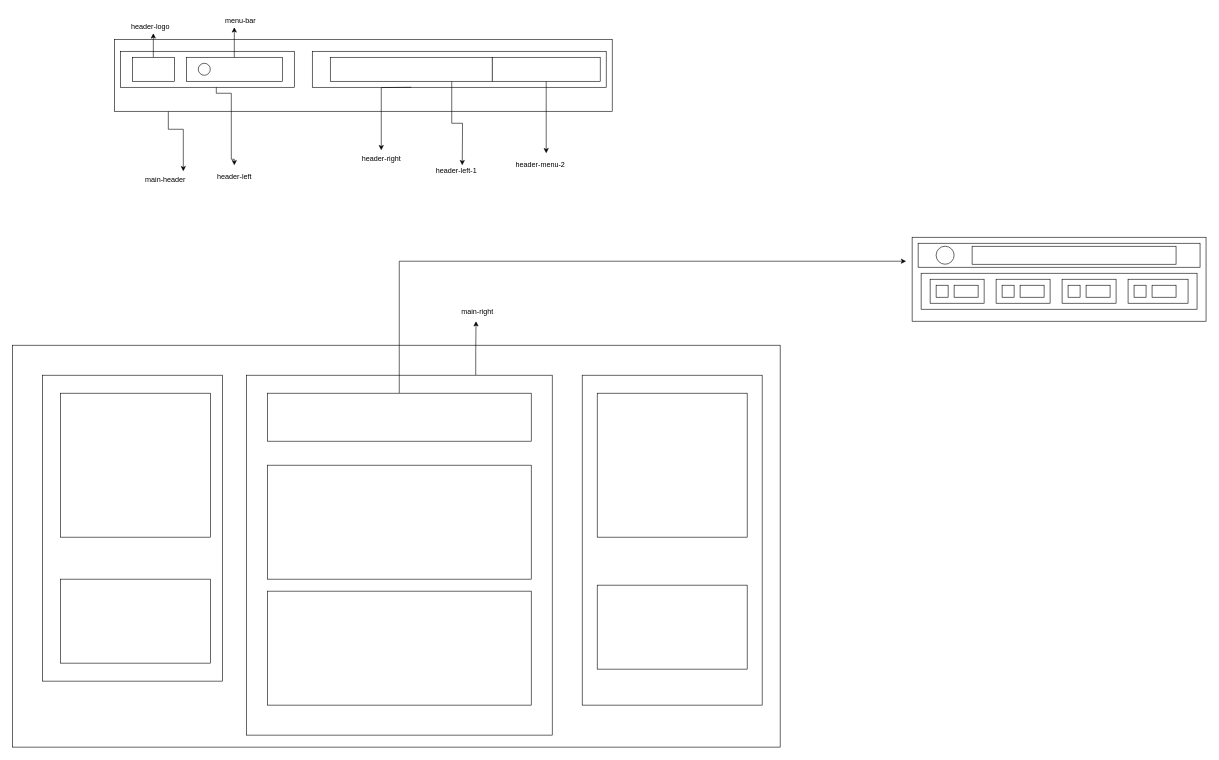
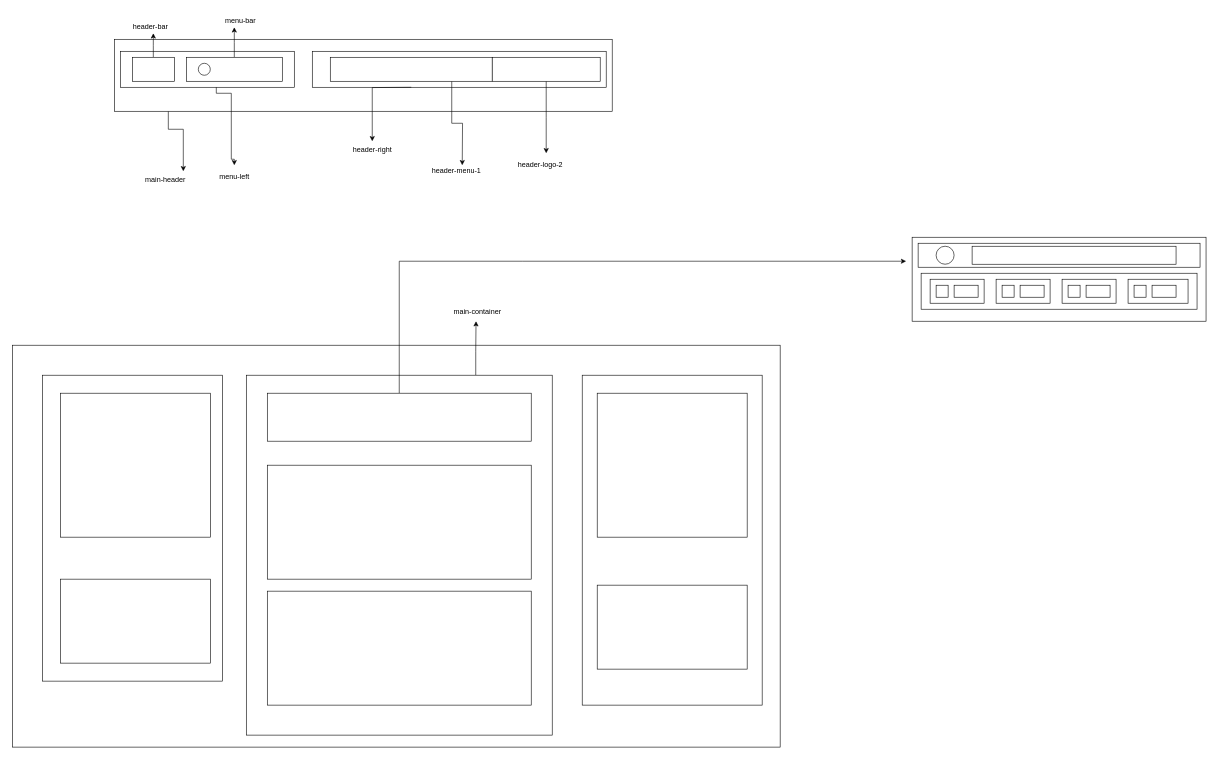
(151, 27) -> (151, 27)
(381, 159) -> (372, 150)
(541, 165) -> (541, 165)
(457, 171) -> (457, 171)
(235, 177) -> (235, 177)
(478, 312) -> (478, 312)
